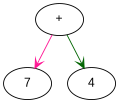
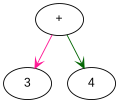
(28, 84) -> (28, 84)
